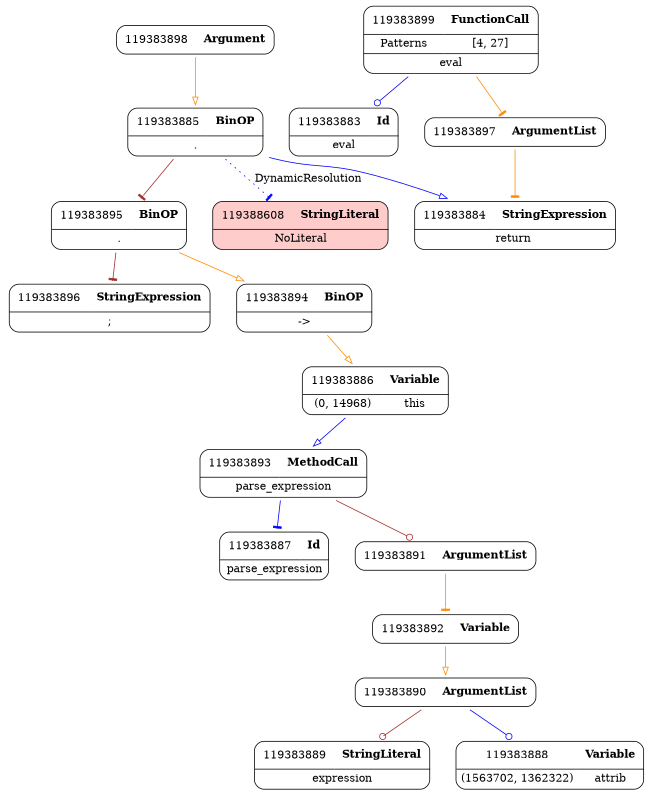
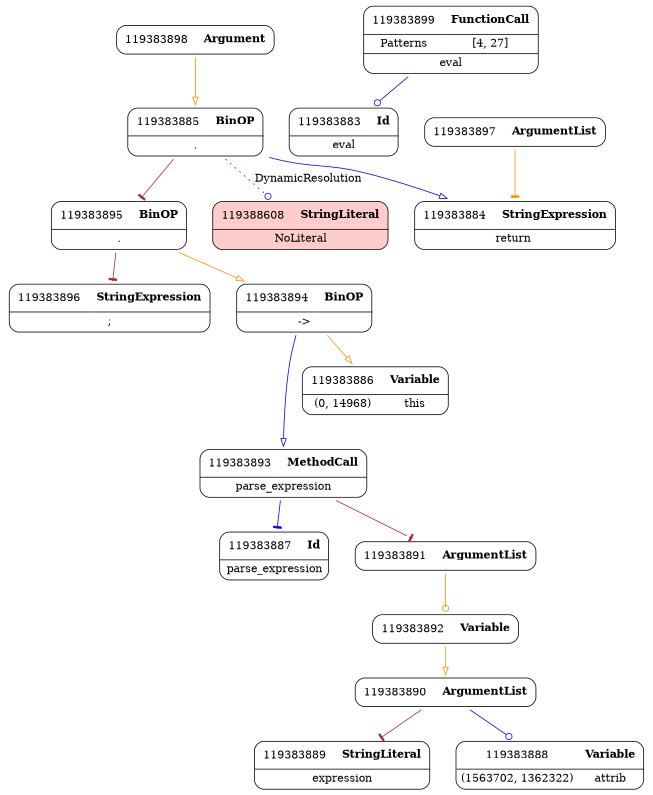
(489, 94) -> none
(246, 177) -> (246, 177)
(332, 429) -> (287, 386)
(371, 518) -> (371, 518)
(446, 590) -> (446, 590)
(402, 723) -> (402, 723)
